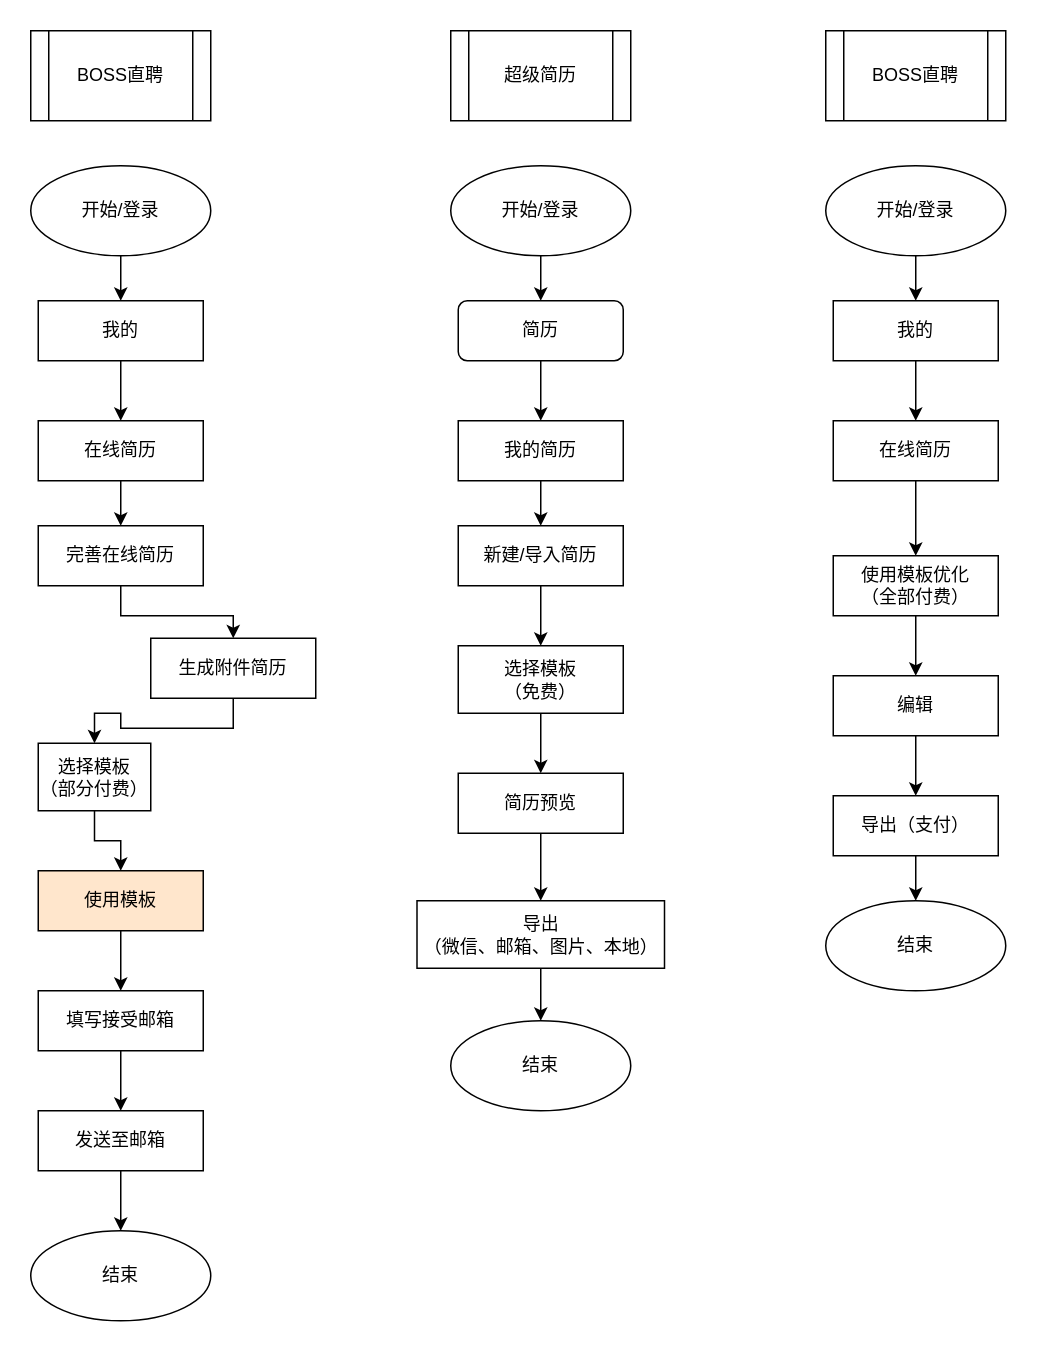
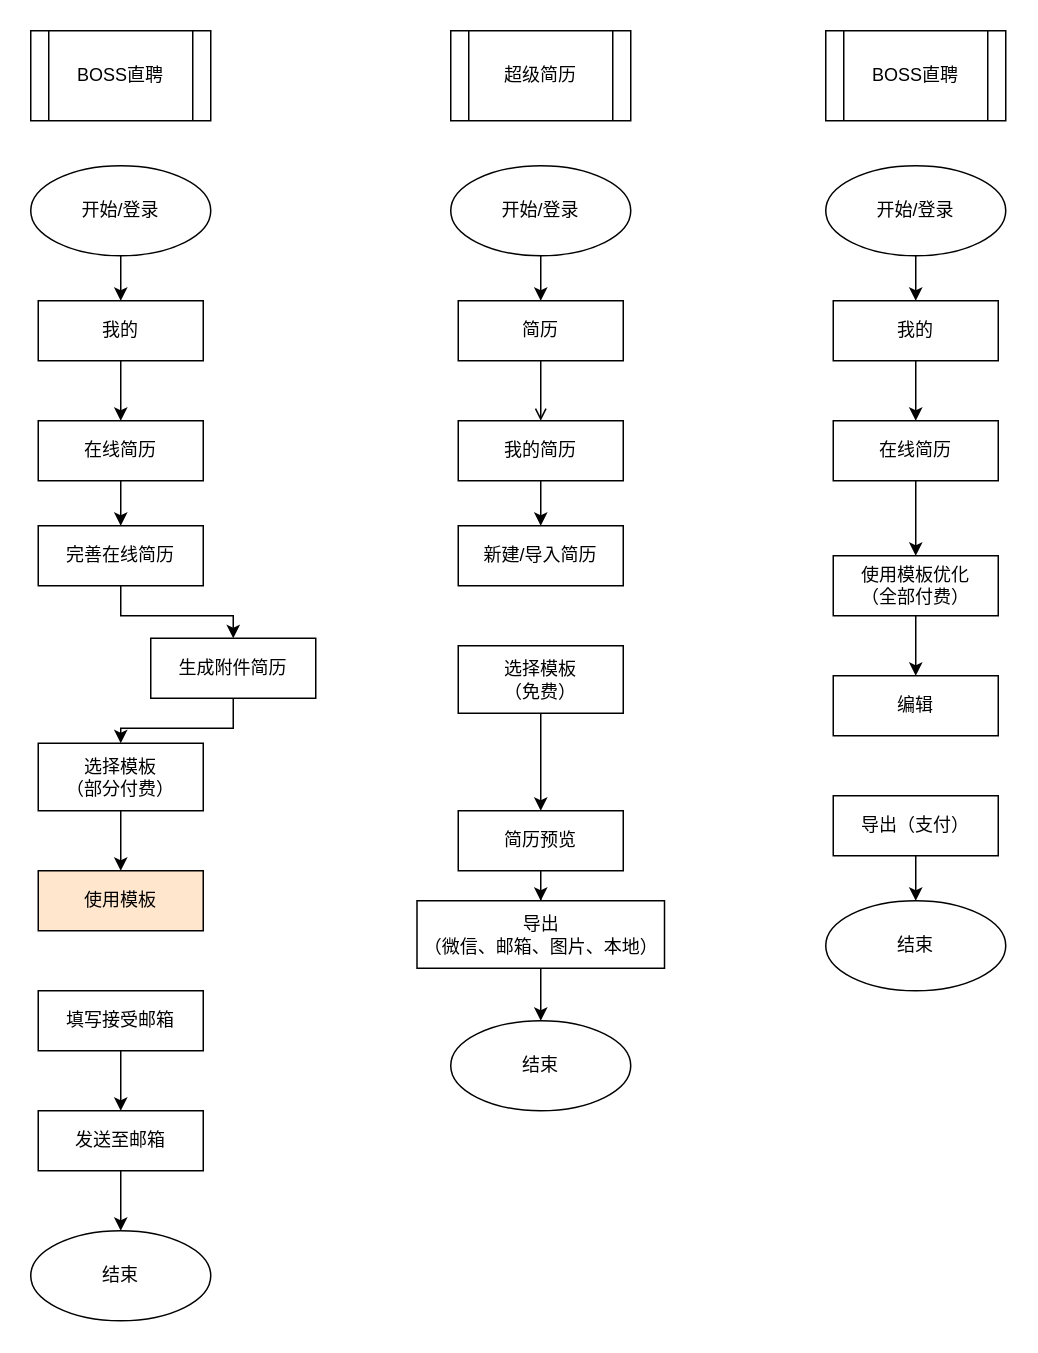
(541, 331) -> (541, 331)
(541, 409) -> (541, 411)
(541, 611) -> none
(916, 761) -> none
(95, 777) -> (121, 777)
(541, 803) -> (541, 841)
(121, 956) -> none
